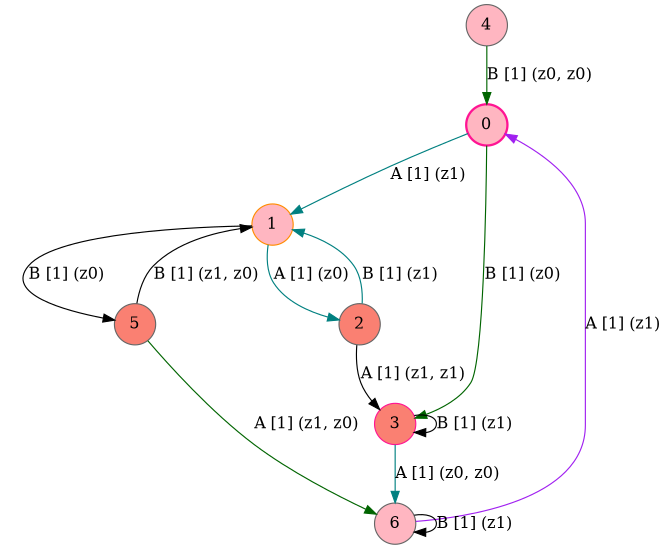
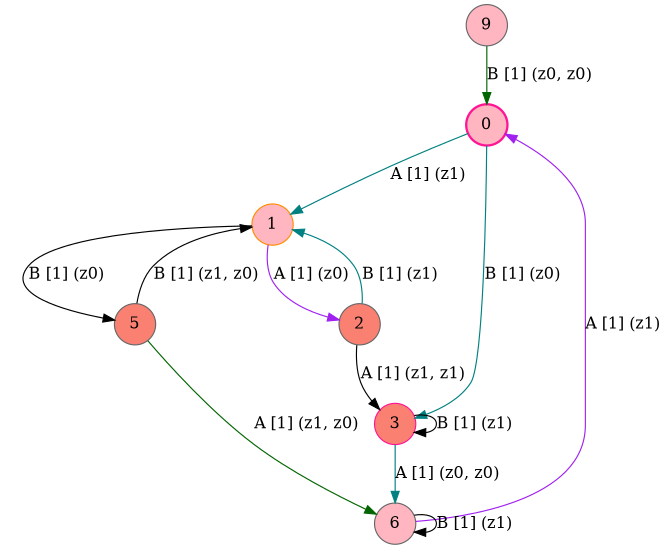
(487, 25) -> (487, 25)
(482, 292) -> (482, 292)
(282, 293) -> (282, 293)
